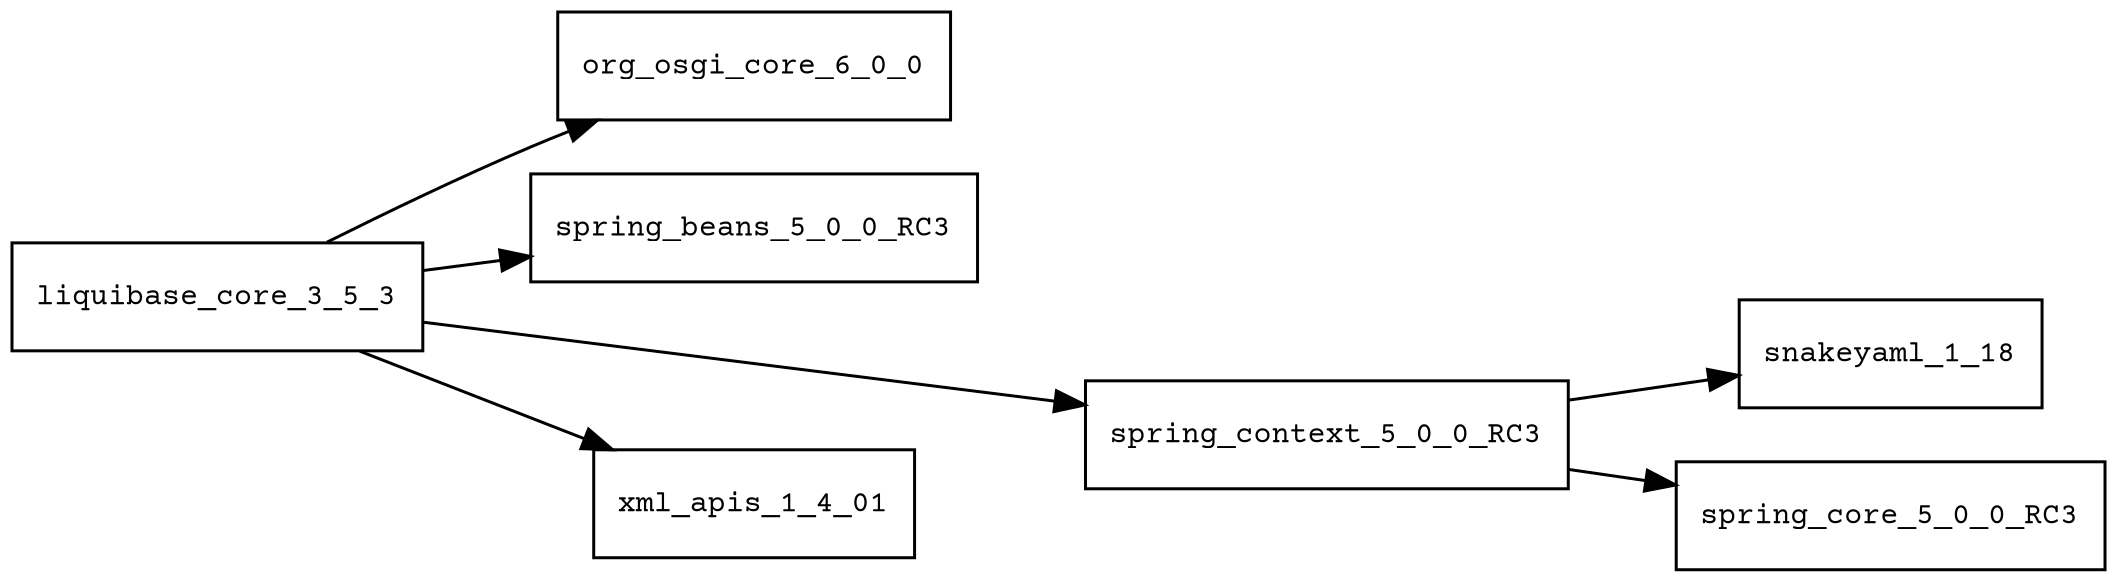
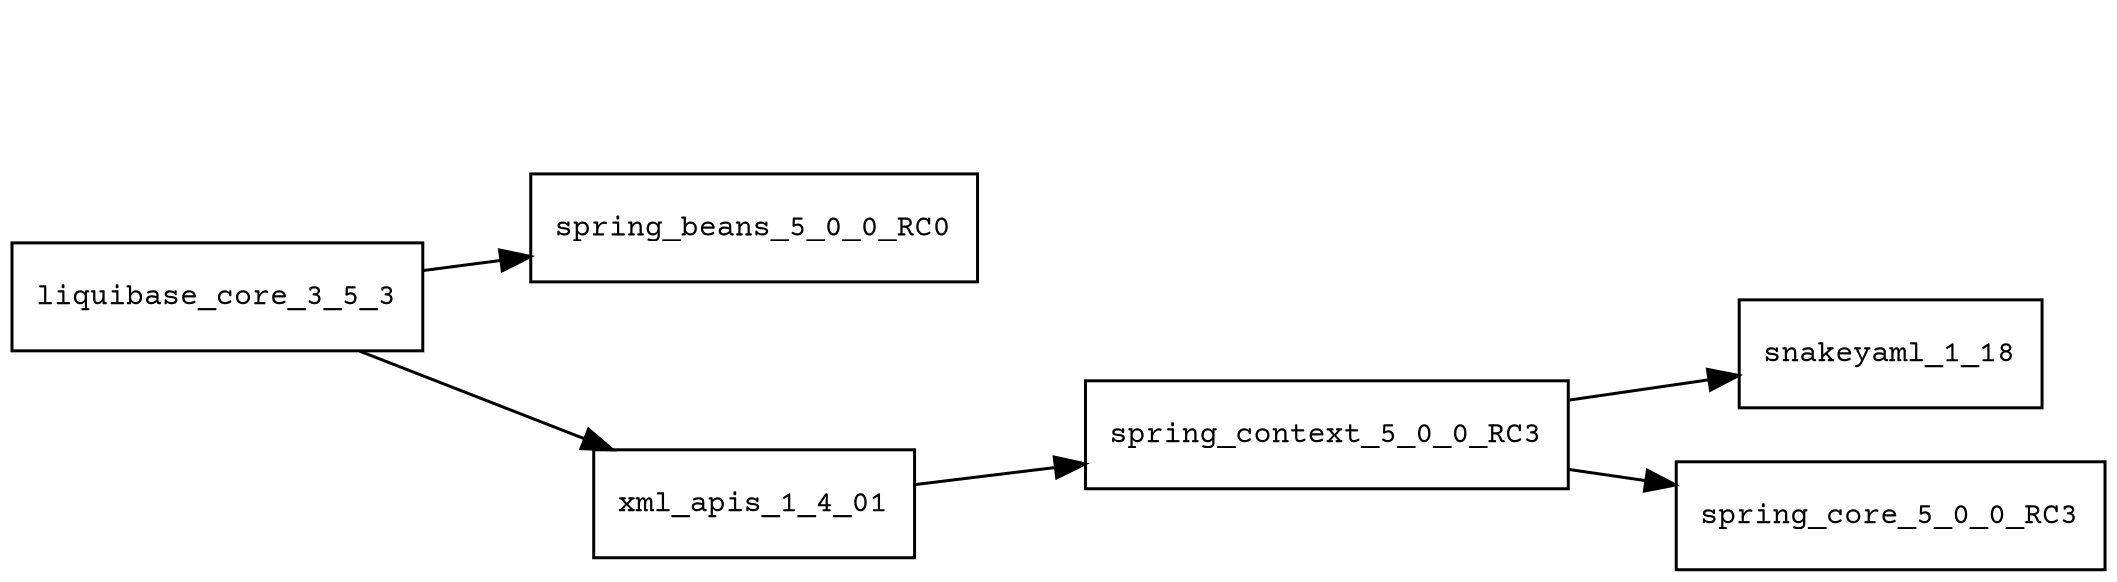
(754, 66) -> none
(754, 228) -> (754, 228)
(739, 362) -> (985, 476)
